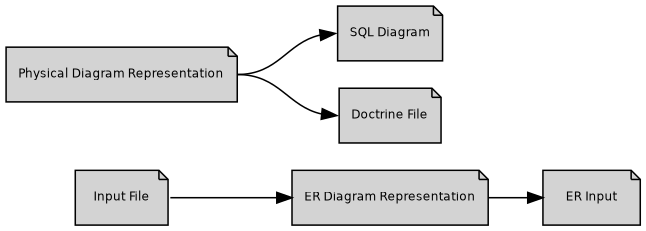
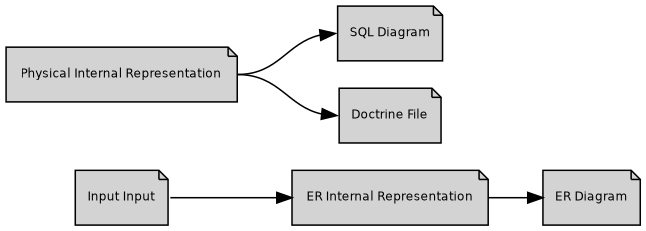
(122, 75) -> (122, 75)
(122, 198) -> (122, 198)
(390, 198) -> (390, 198)
(592, 198) -> (592, 198)
